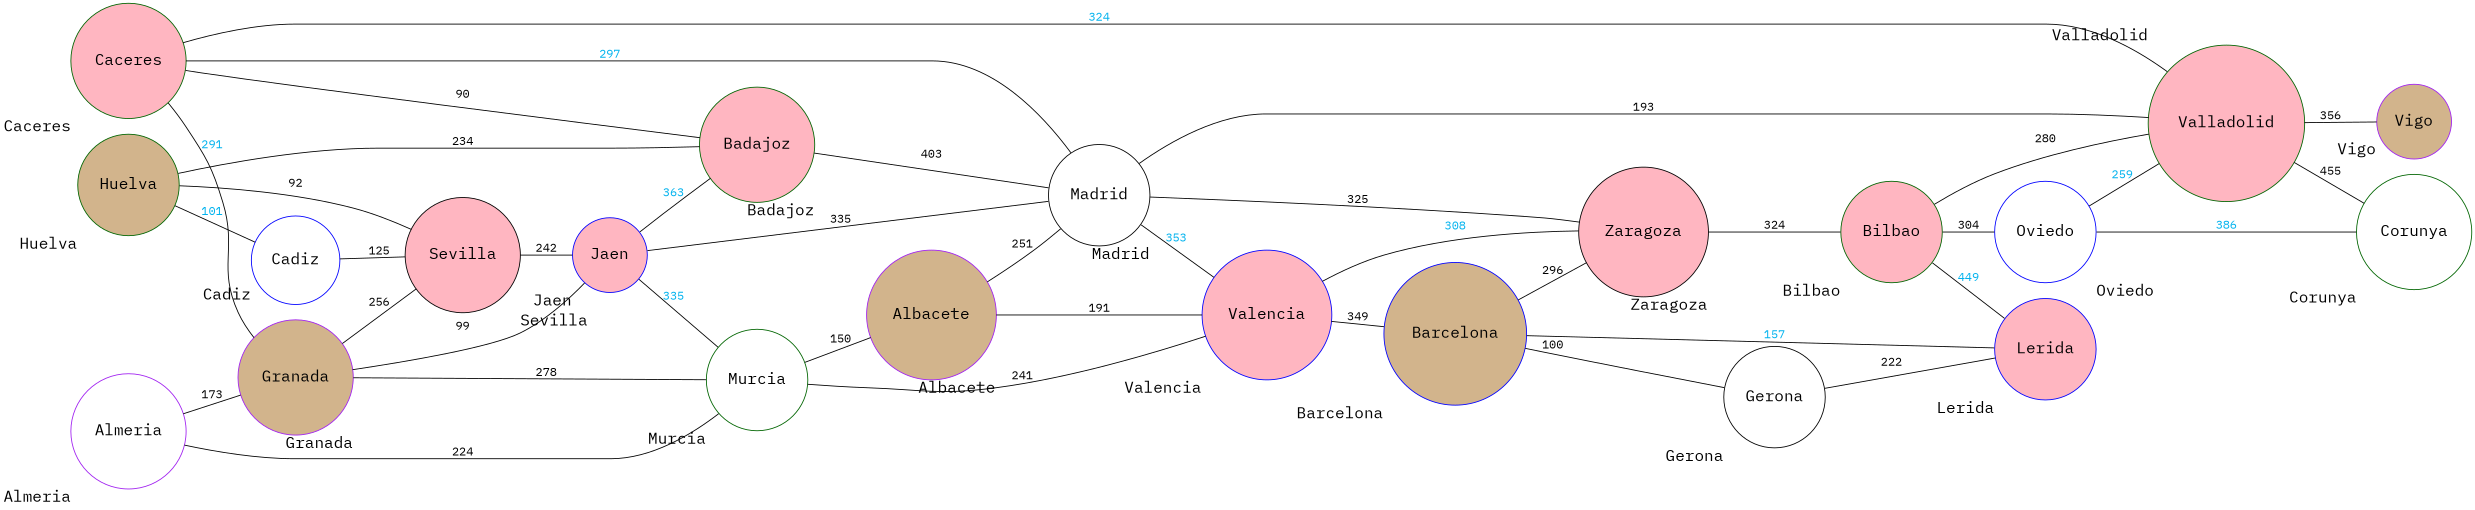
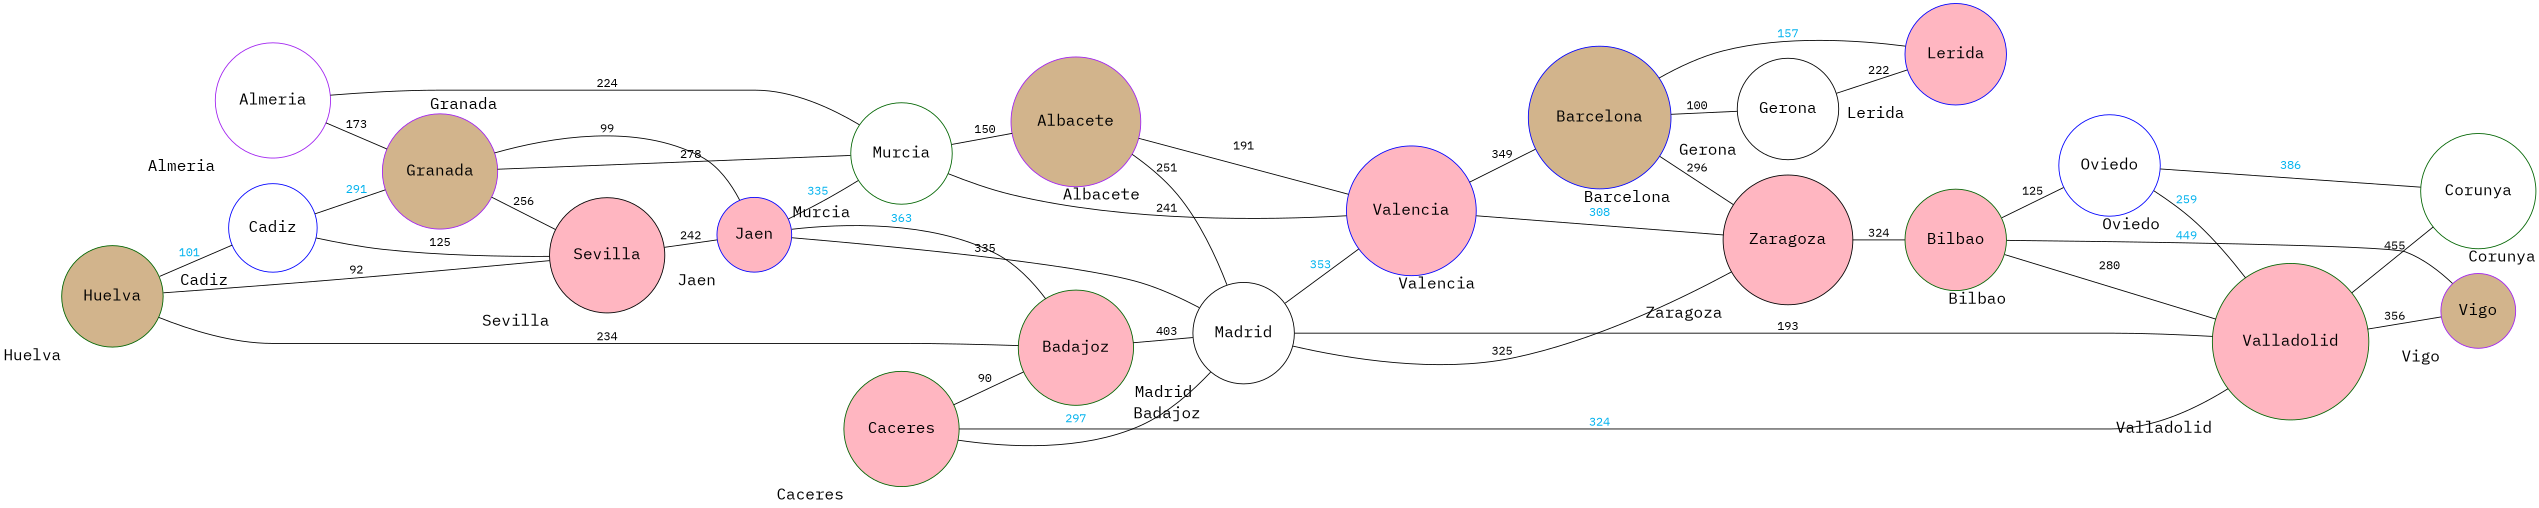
(226, 216) -> (350, 202)
(1968, 226) -> (2033, 192)
(1968, 291) -> (2235, 244)
